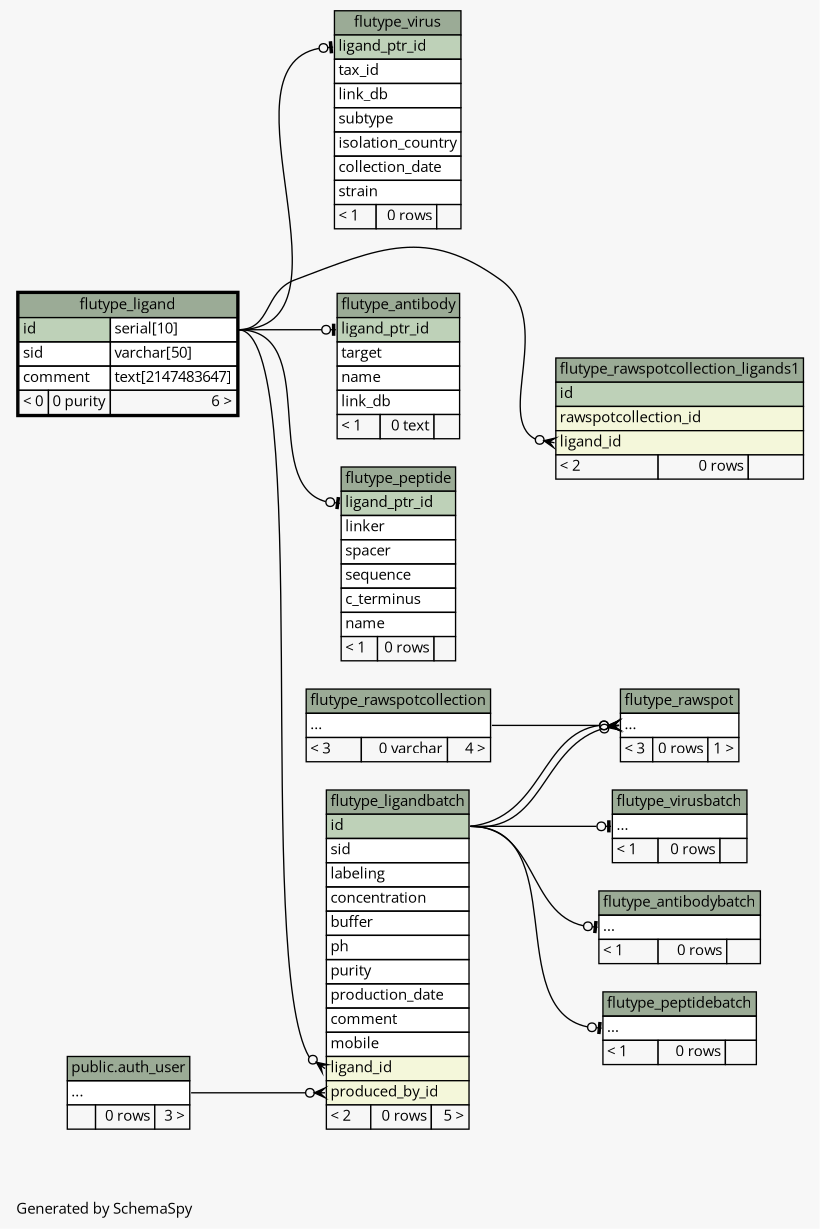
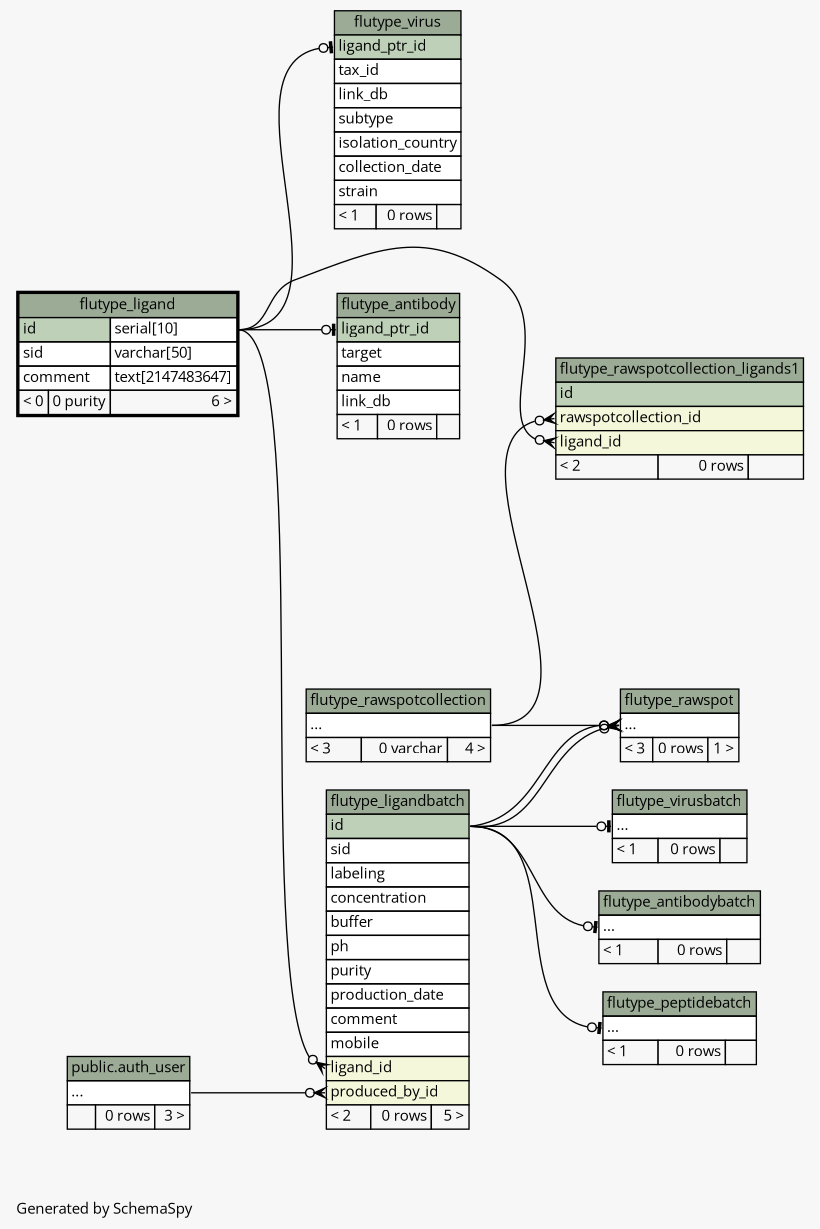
(410, 426) -> (410, 426)
(398, 564) -> none
none -> (526, 582)
